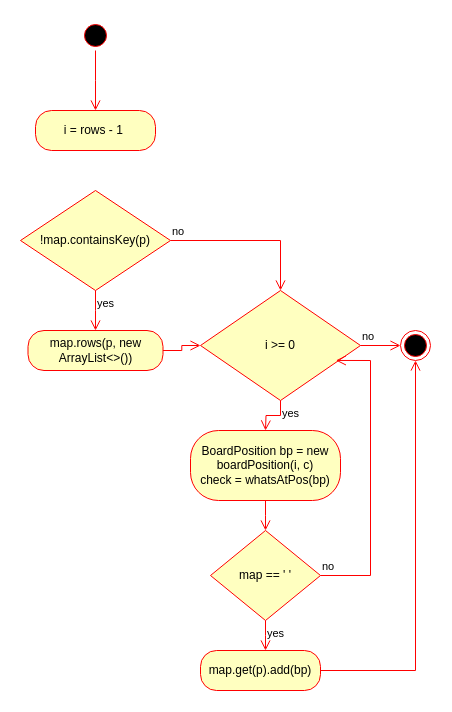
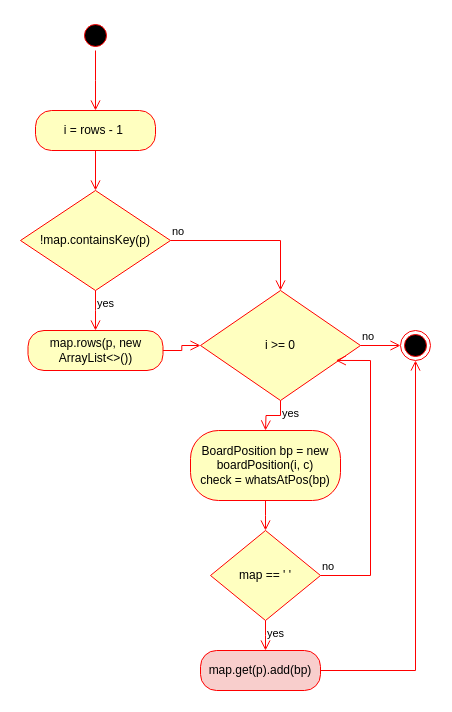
none -> (96, 169)
(261, 671) -> (261, 671)
